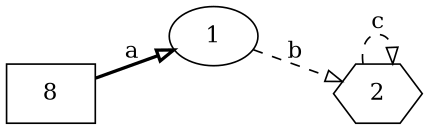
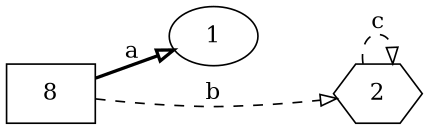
(290, 63) -> (208, 107)
